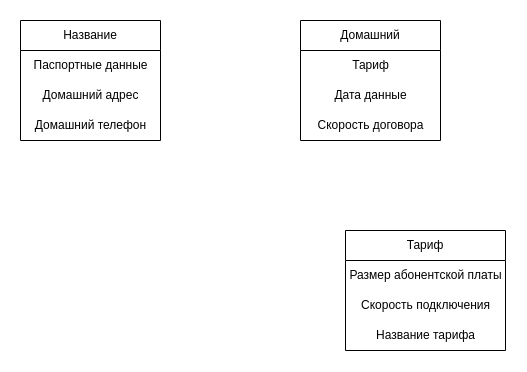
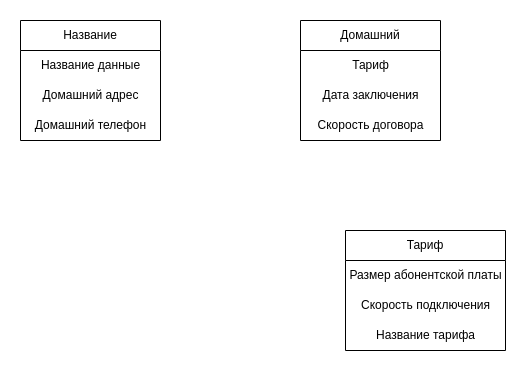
(91, 66) -> (91, 66)
(371, 96) -> (371, 96)
